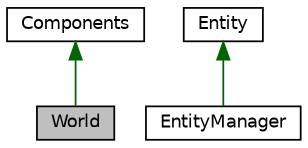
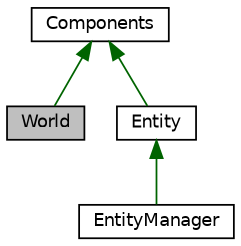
none -> (133, 82)
